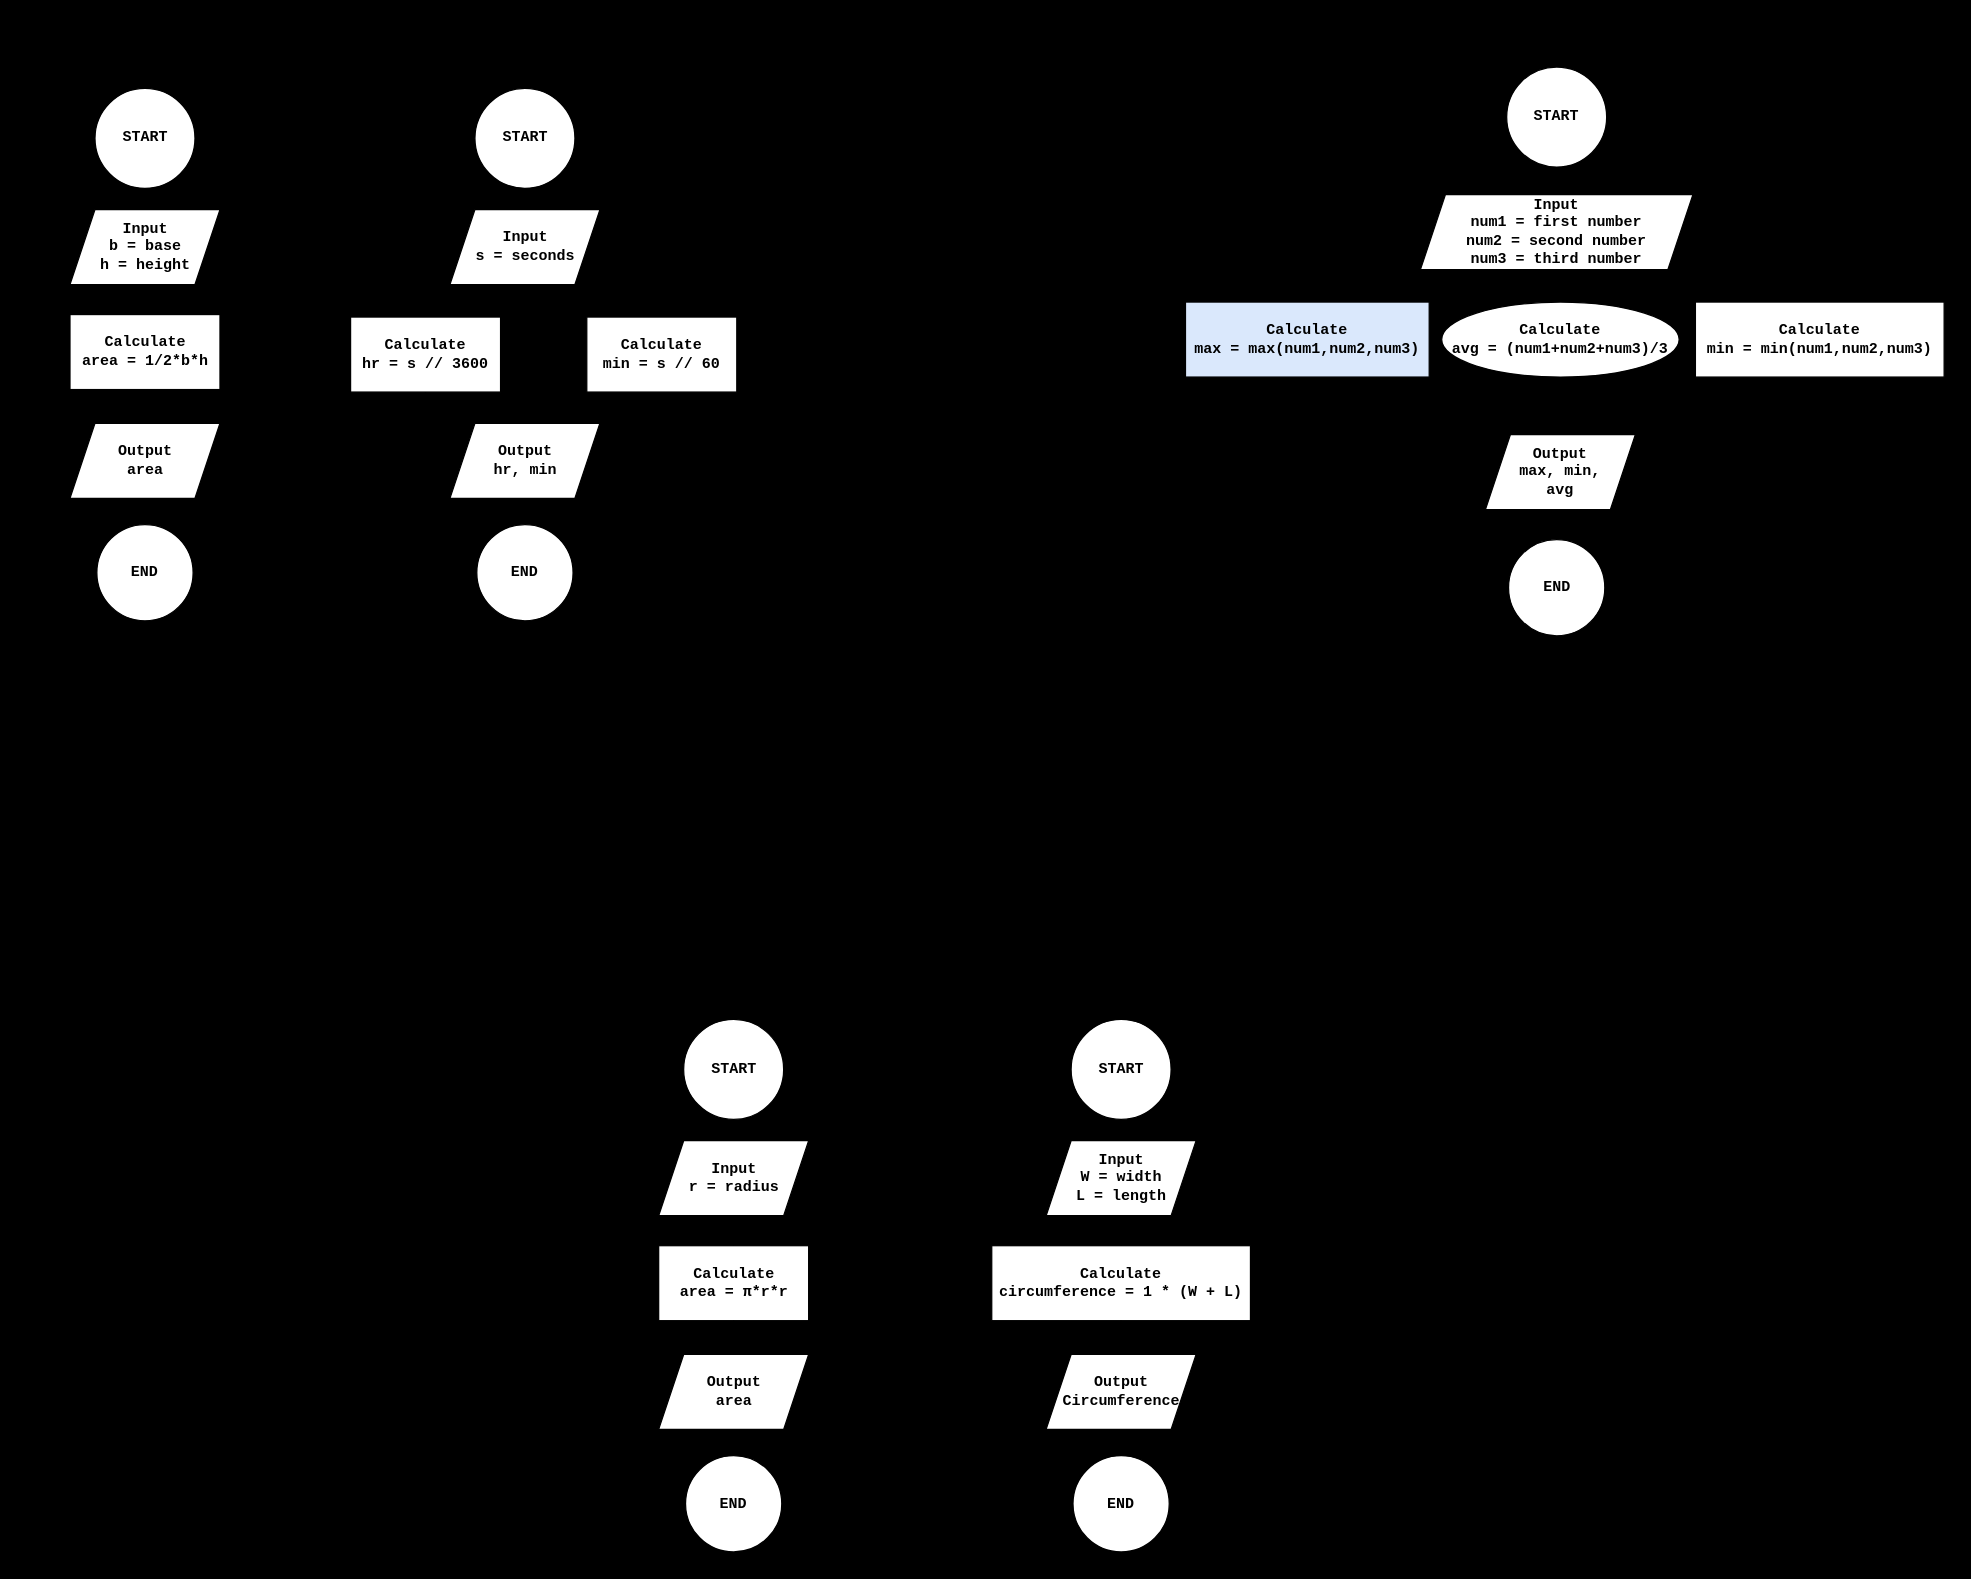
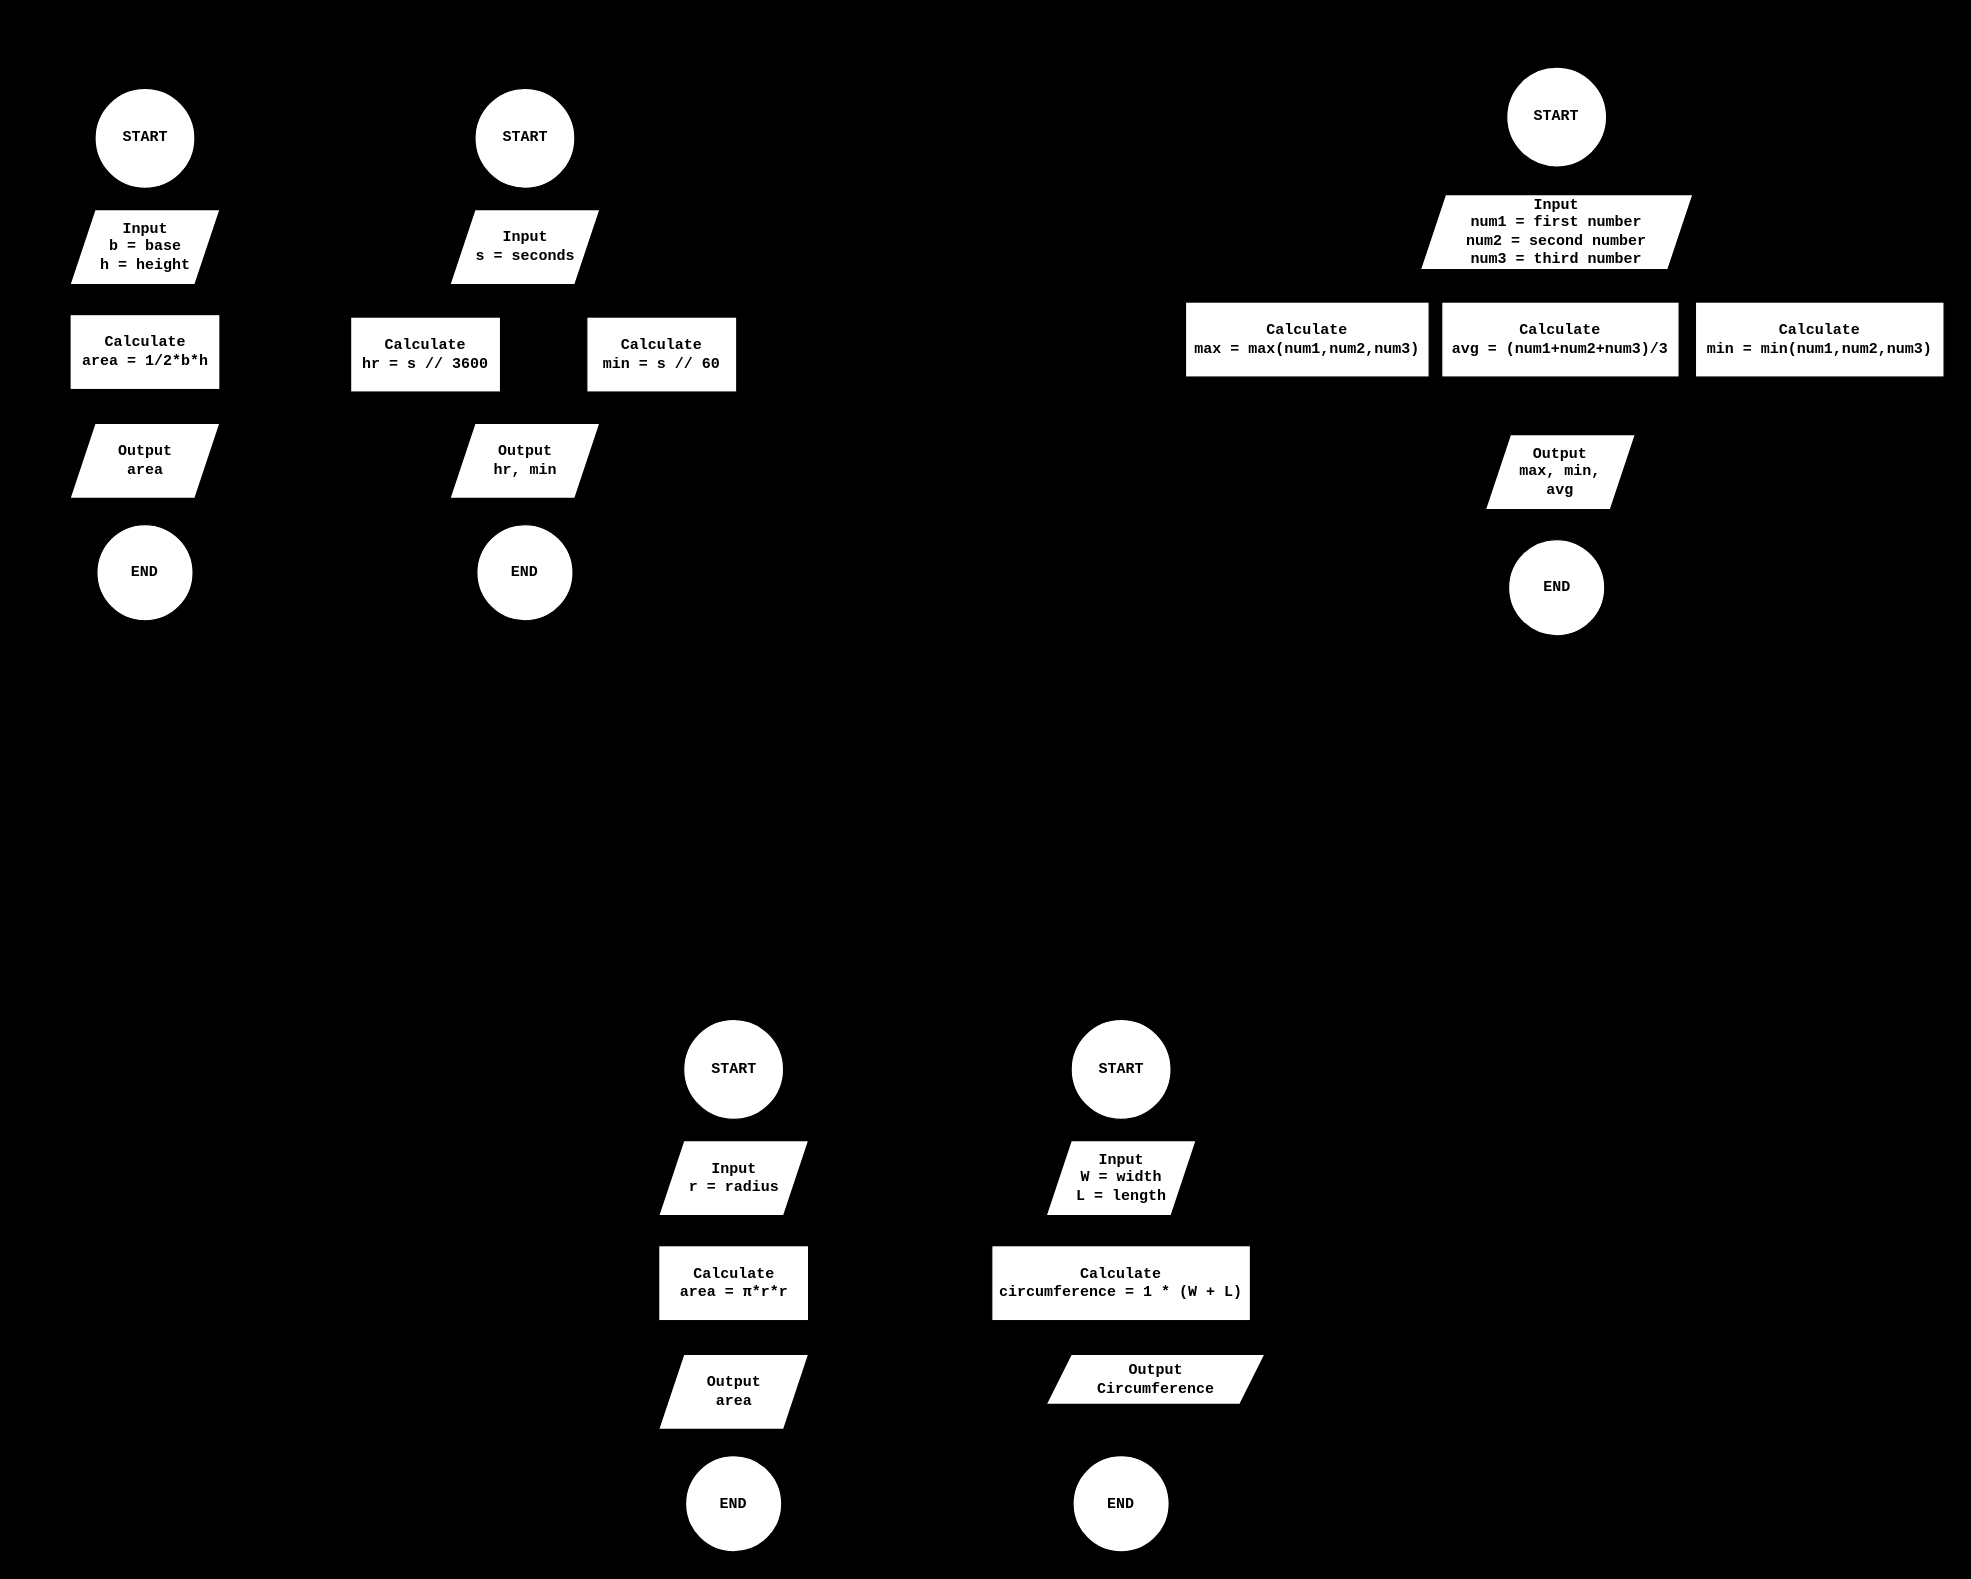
(1308, 339) -> (1308, 339)
(1561, 339) -> (1561, 339)
(1121, 1392) -> (1156, 1379)
